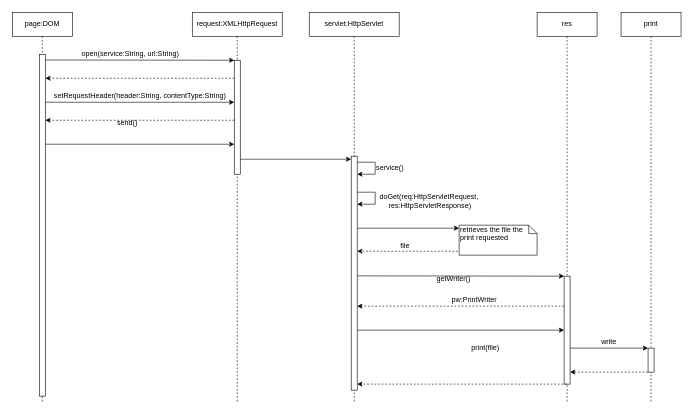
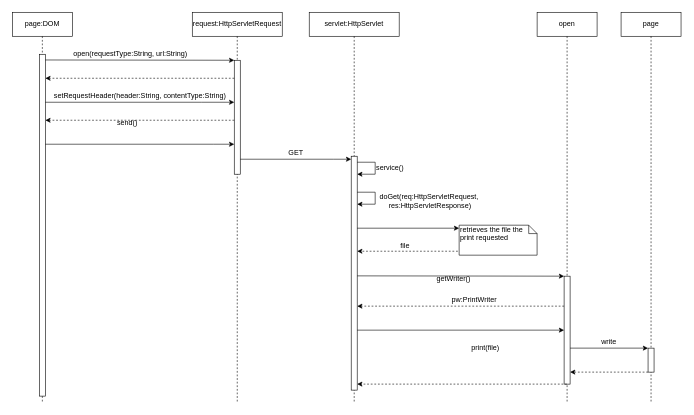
(237, 24) -> (237, 24)
(567, 24) -> (567, 24)
(651, 24) -> (651, 24)
(131, 54) -> (131, 54)
none -> (296, 153)
